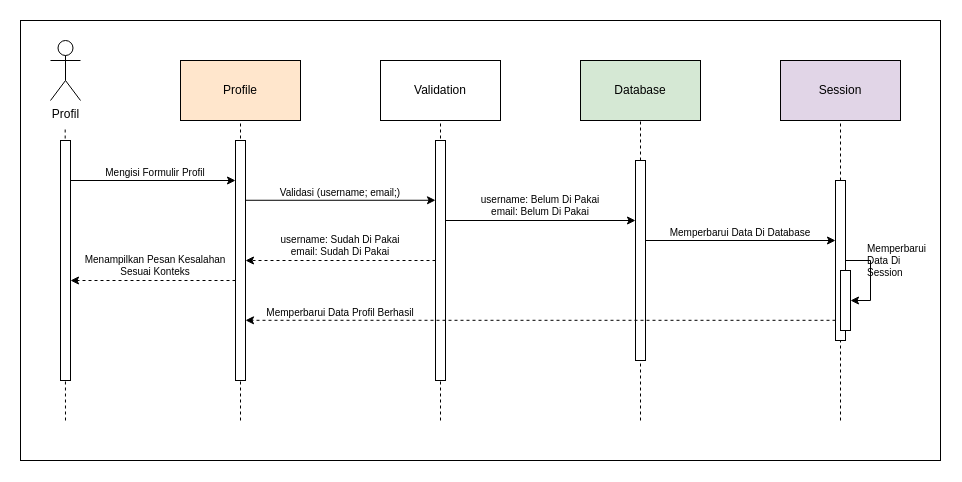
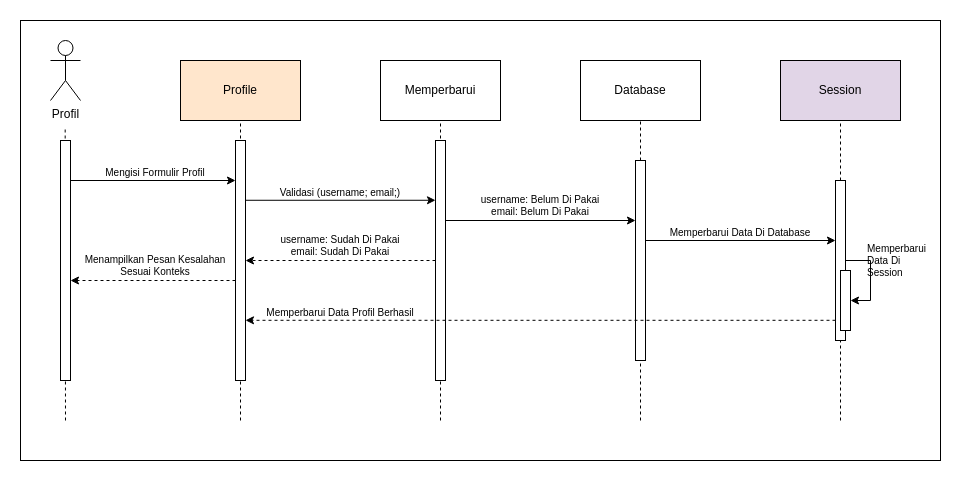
(441, 91) -> (441, 91)
(641, 91) -> (641, 91)
